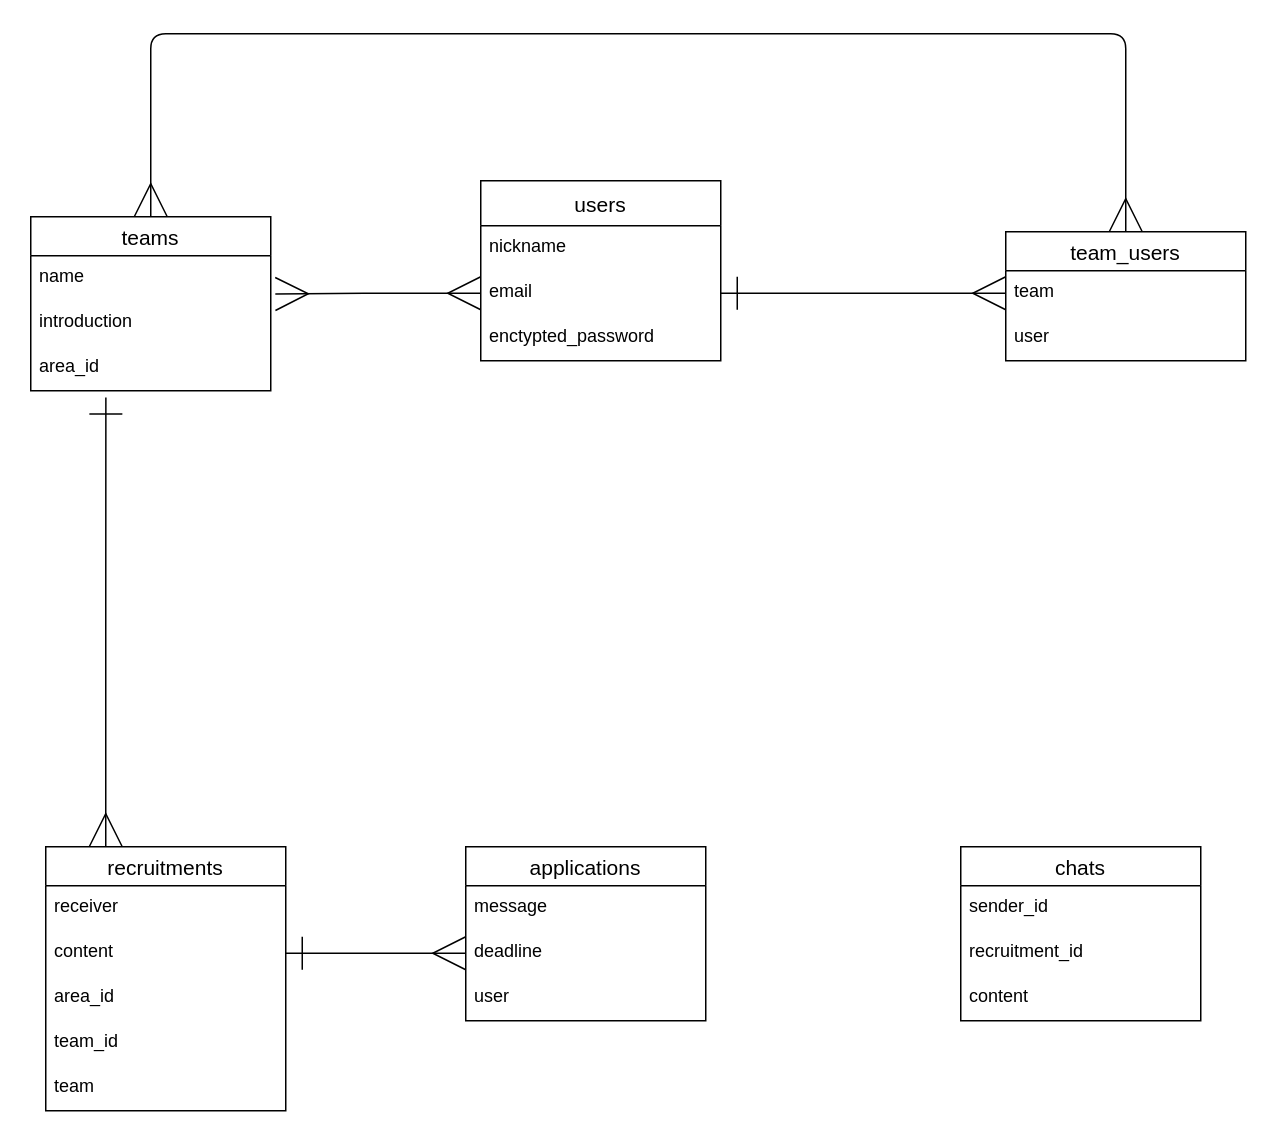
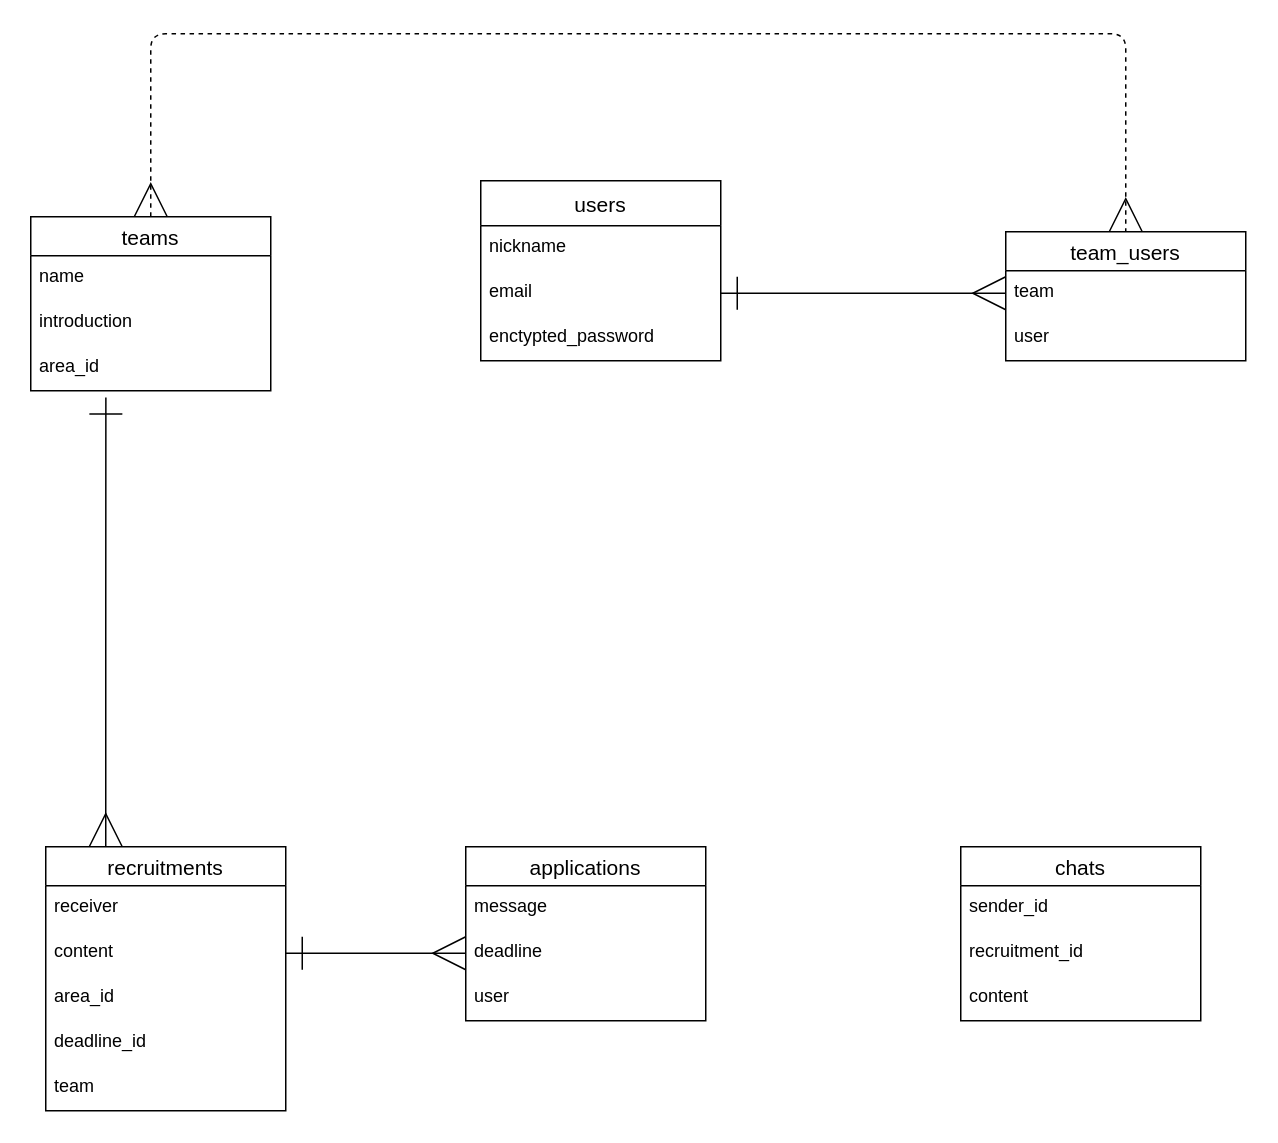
(646, 34) -> (646, 34)
(377, 293) -> none
(87, 1041) -> (102, 1041)
